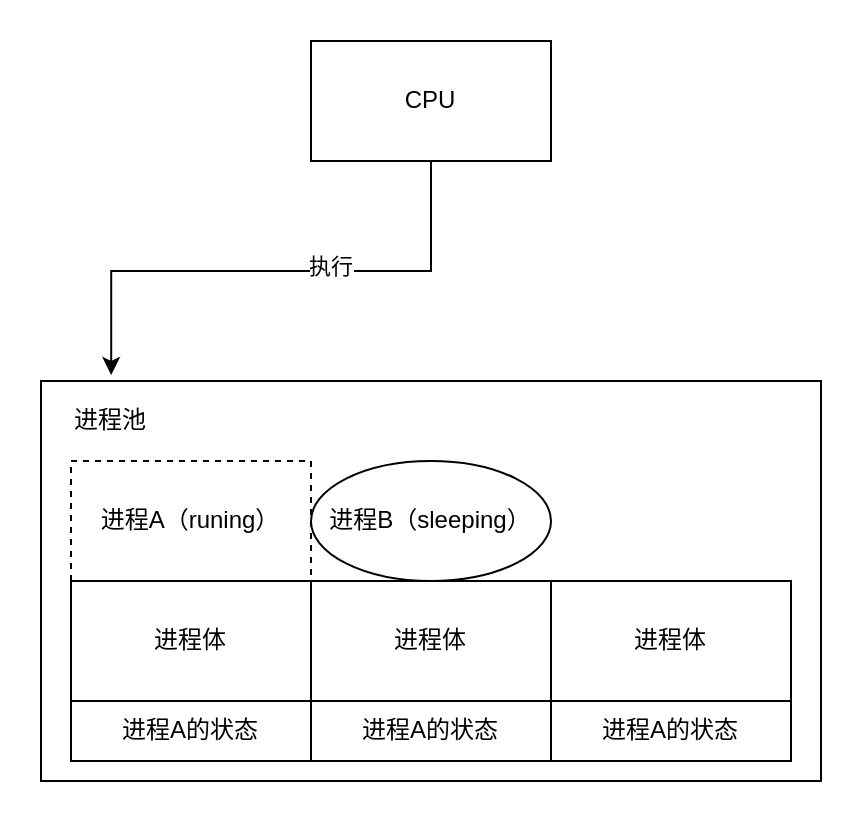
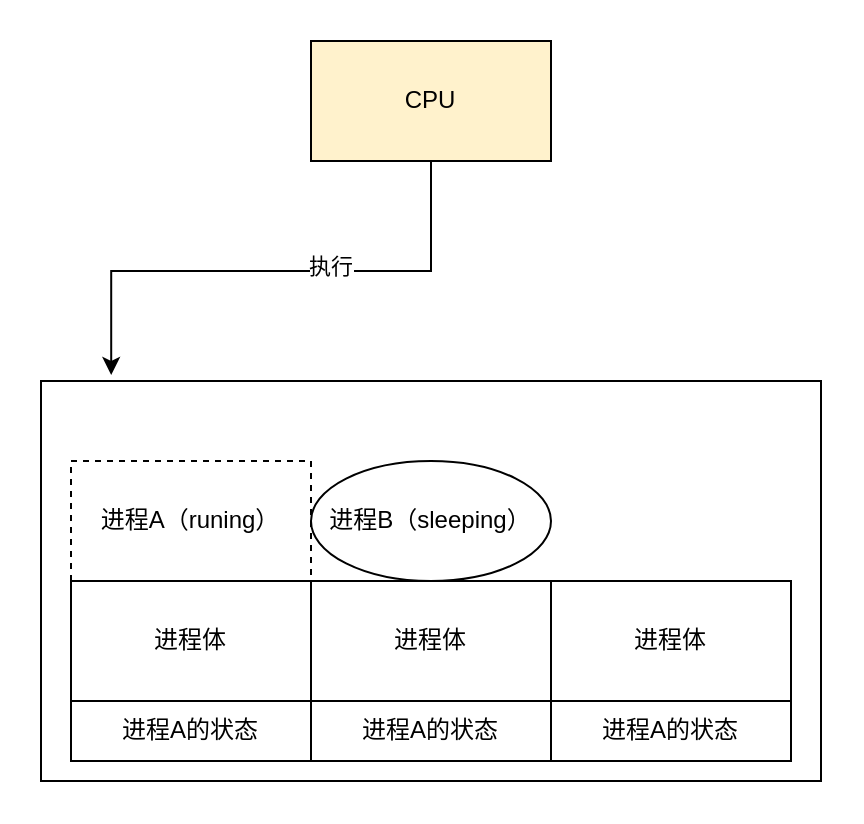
(431, 101) -> (431, 101)
(111, 421) -> none
